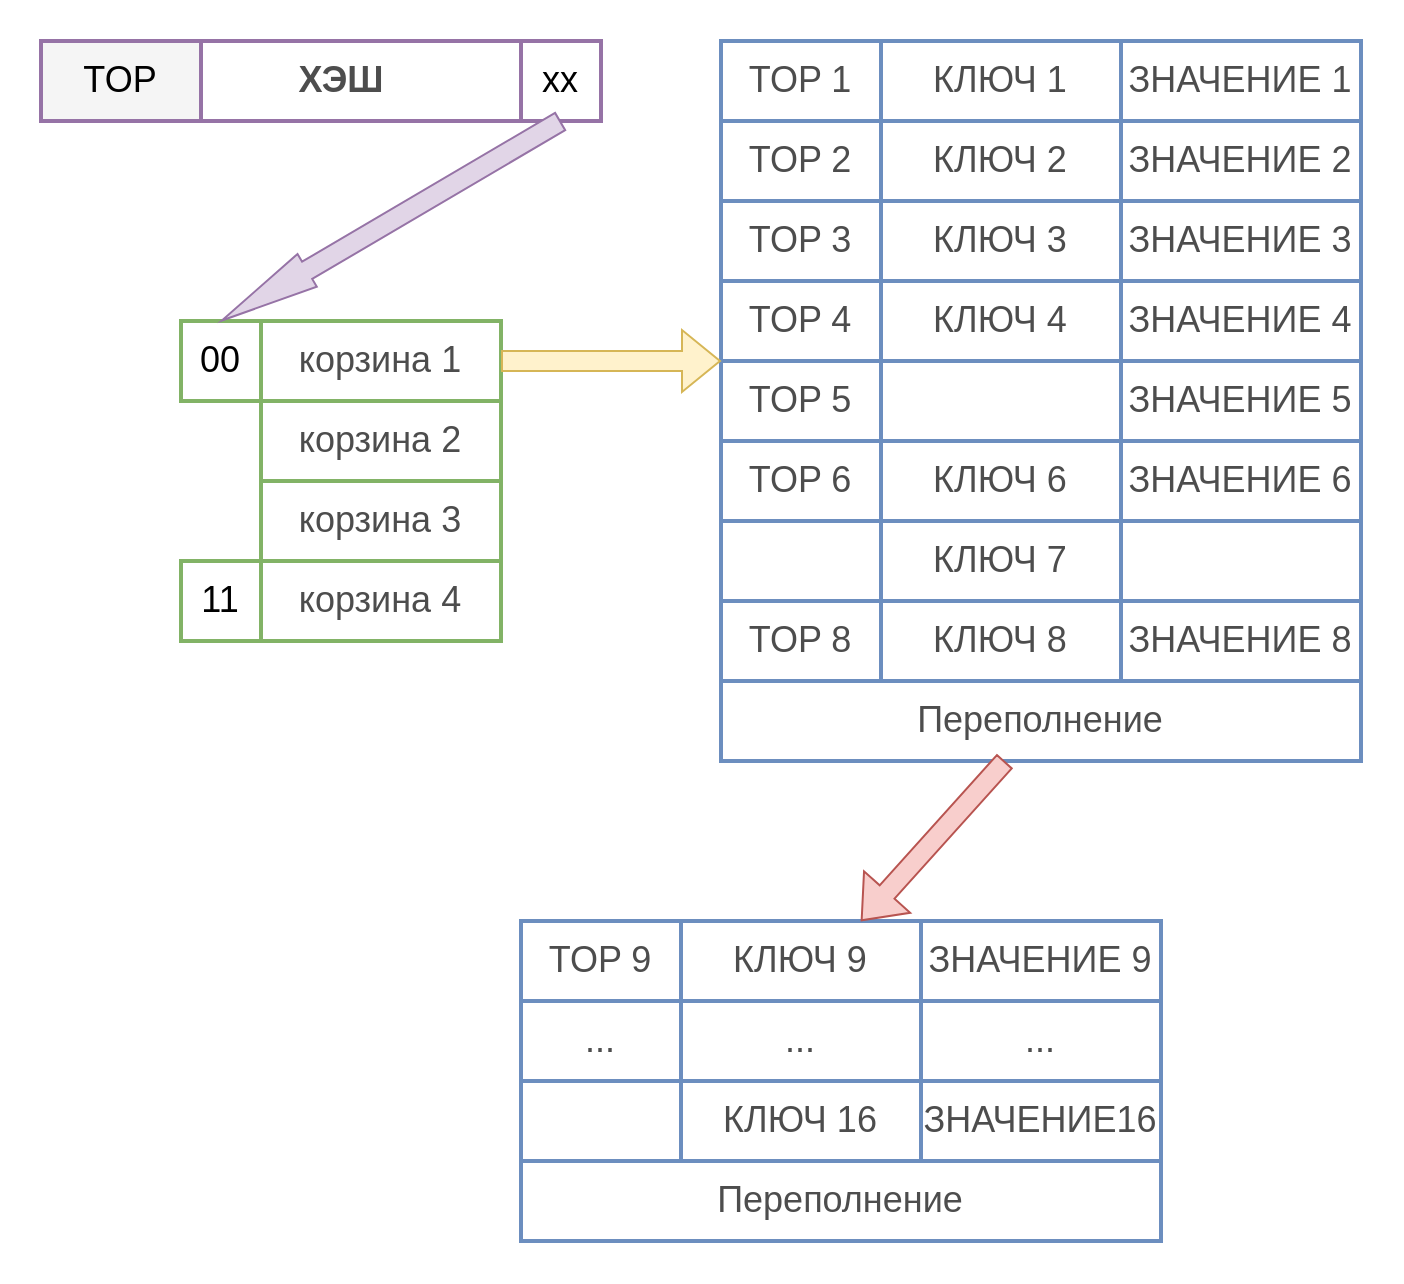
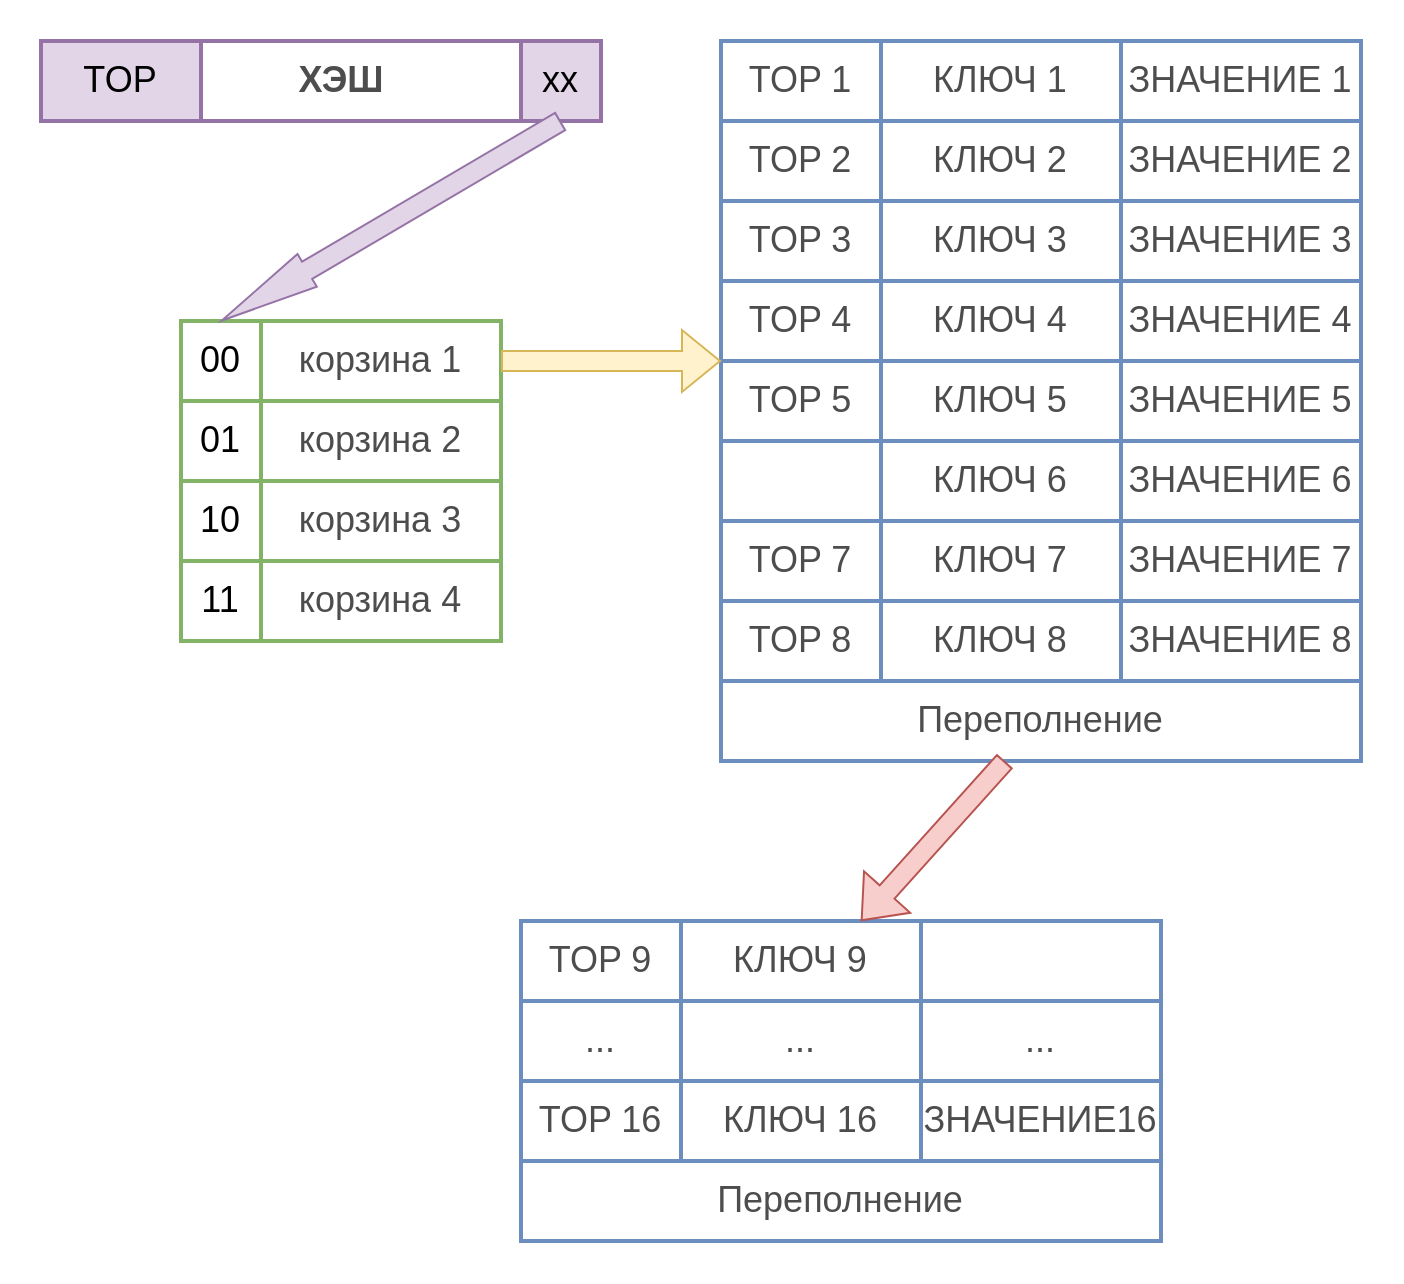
(121, 81) -> (121, 81)
(561, 81) -> (561, 81)
none -> (1001, 401)
none -> (221, 441)
(801, 481) -> none
none -> (221, 521)
none -> (801, 561)
none -> (1241, 561)
(1041, 961) -> none
none -> (601, 1121)
